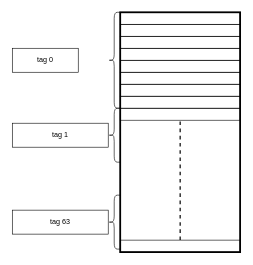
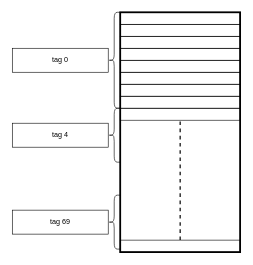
(45, 60) -> (60, 60)
(60, 135) -> (60, 135)
(60, 222) -> (60, 222)
